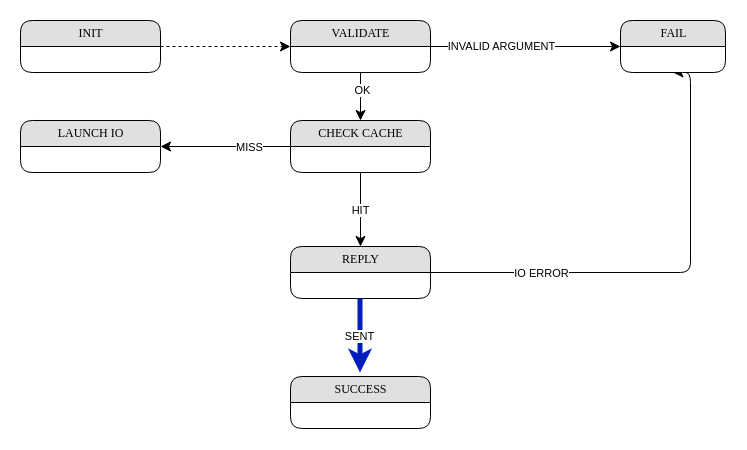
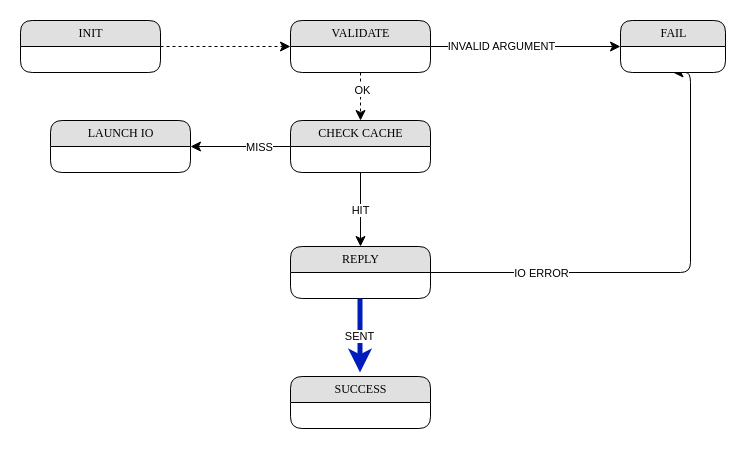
(361, 105) -> (361, 105)
(91, 147) -> (121, 147)
